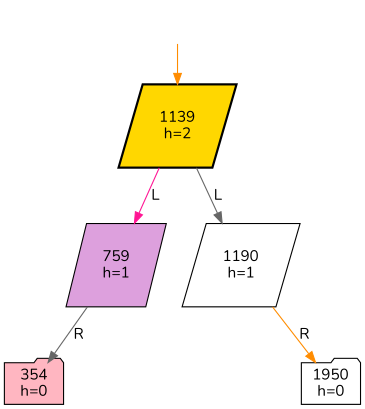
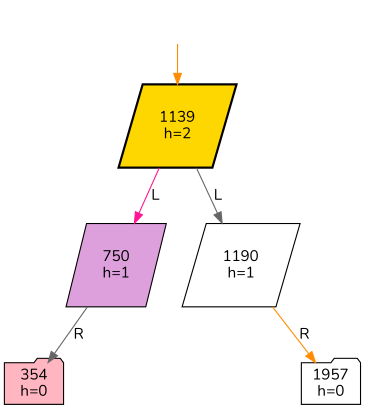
(116, 265) -> (116, 265)
(331, 384) -> (331, 384)
